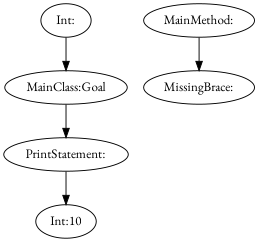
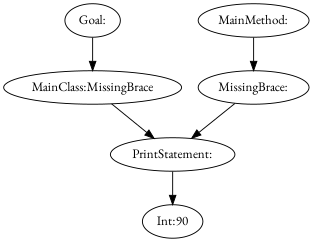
(66, 20) -> (93, 20)
(66, 87) -> (93, 87)
none -> (217, 118)
(66, 221) -> (173, 221)
